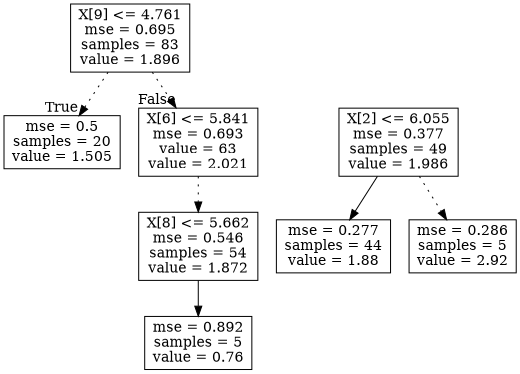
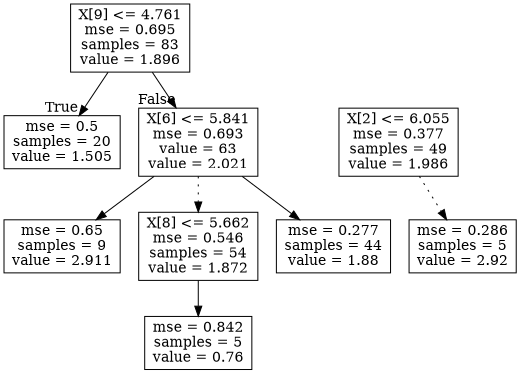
(161, 86) -> (161, 86)
(96, 90) -> (96, 90)
(366, 194) -> (267, 195)
none -> (62, 246)
(198, 343) -> (198, 343)
